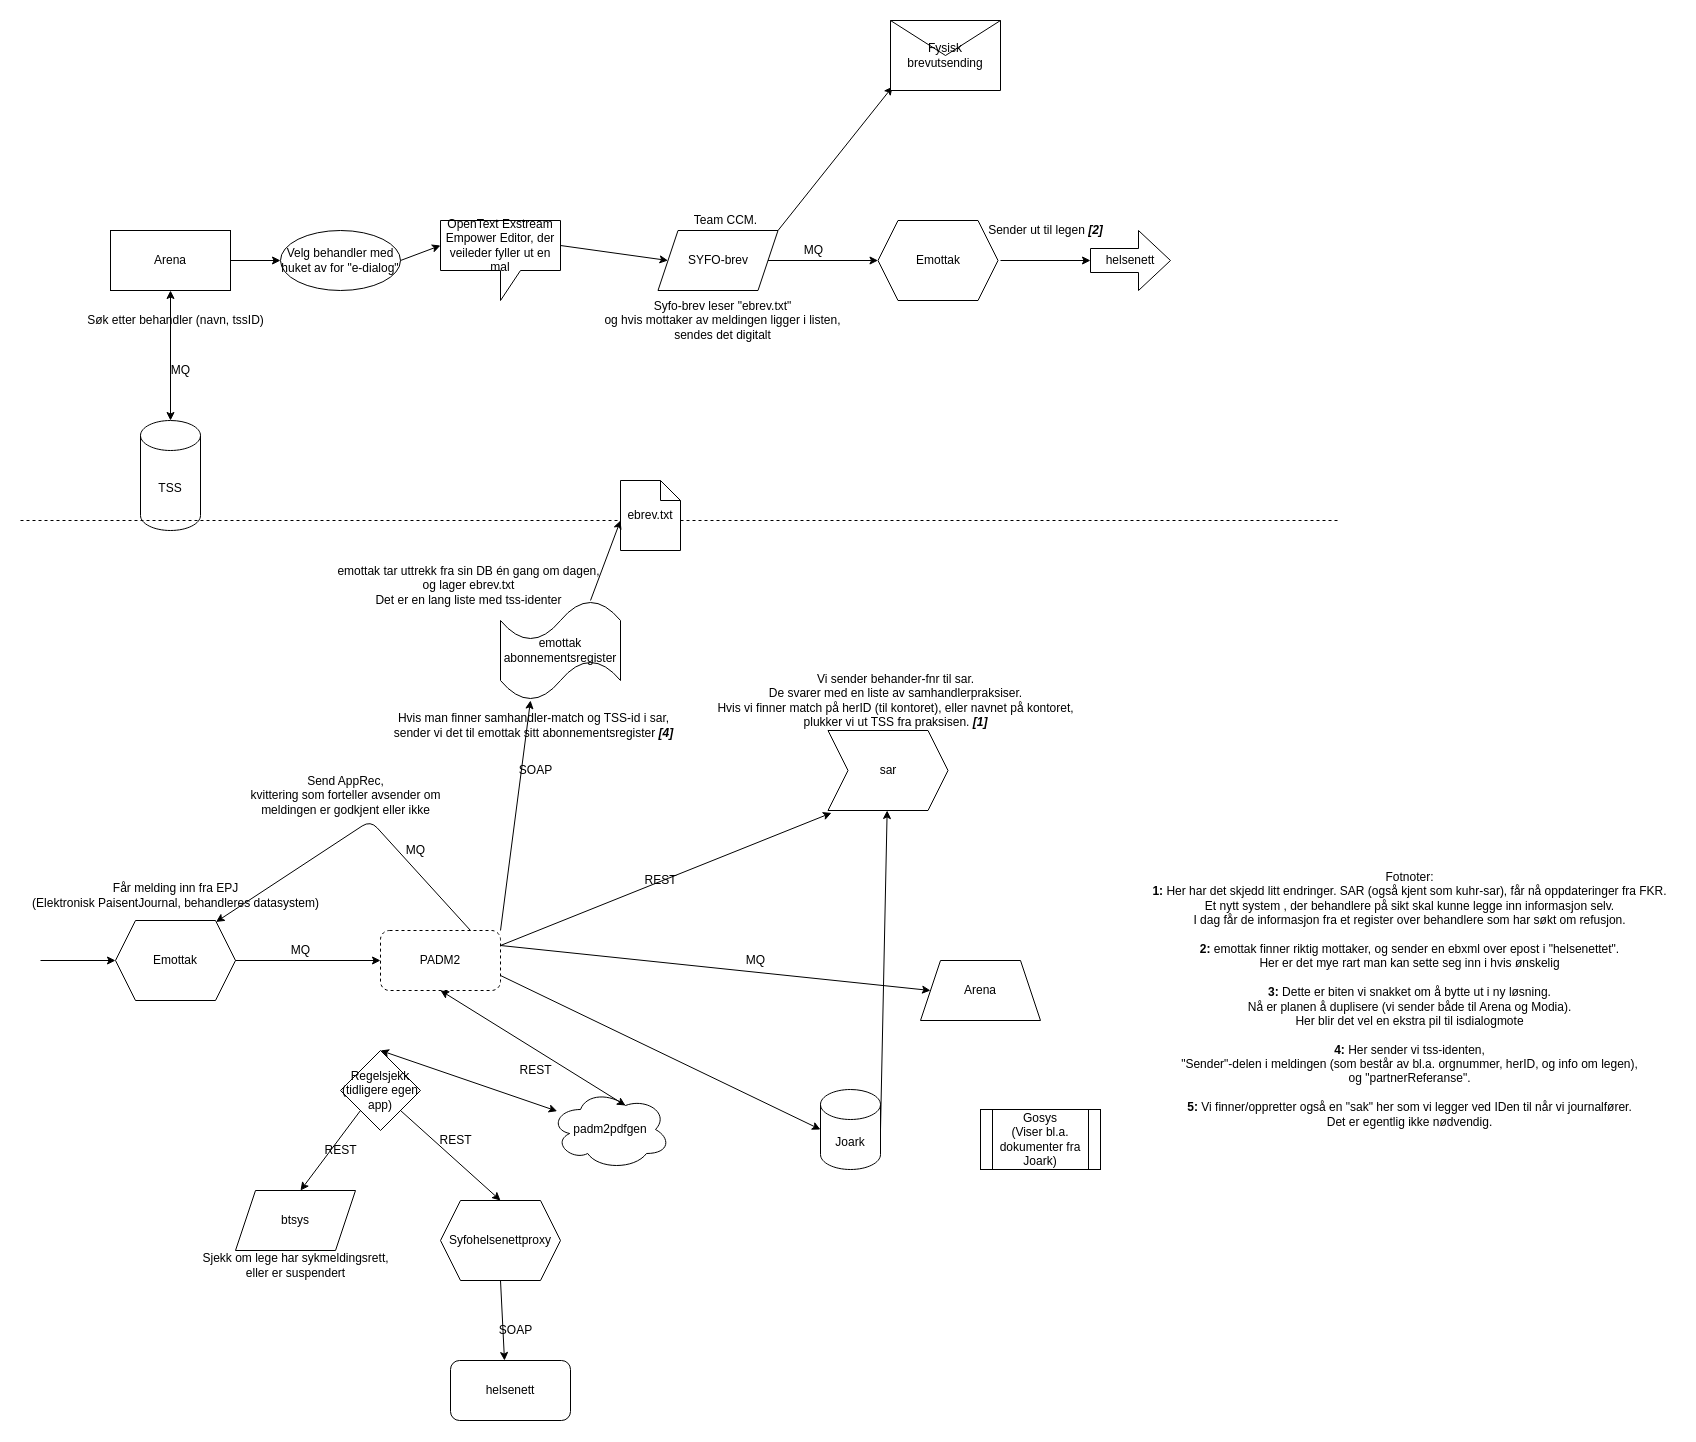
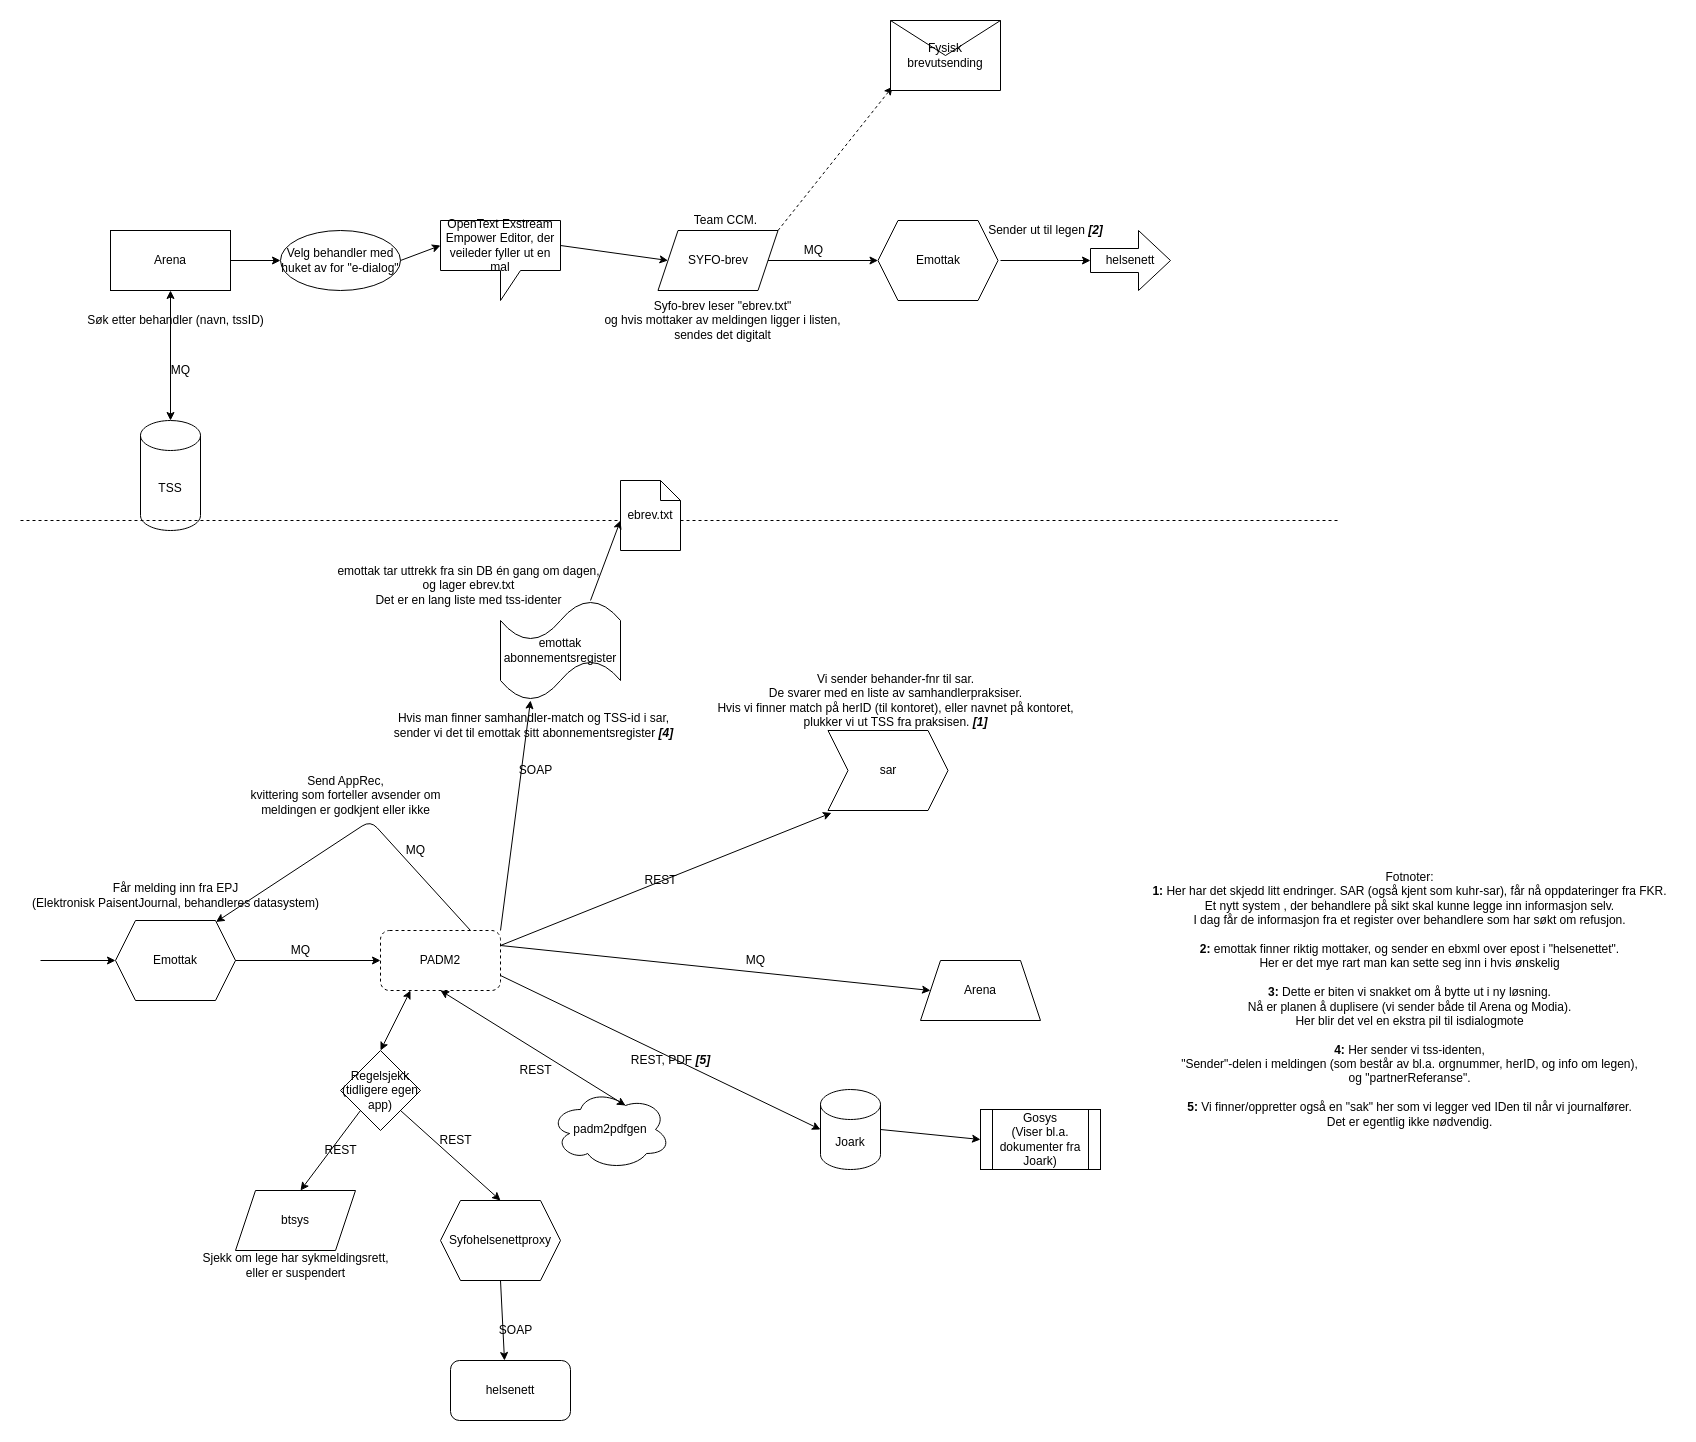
(834, 161) -> (834, 161)
(884, 960) -> (927, 1134)
none -> (671, 1061)
(469, 1081) -> (396, 1021)
